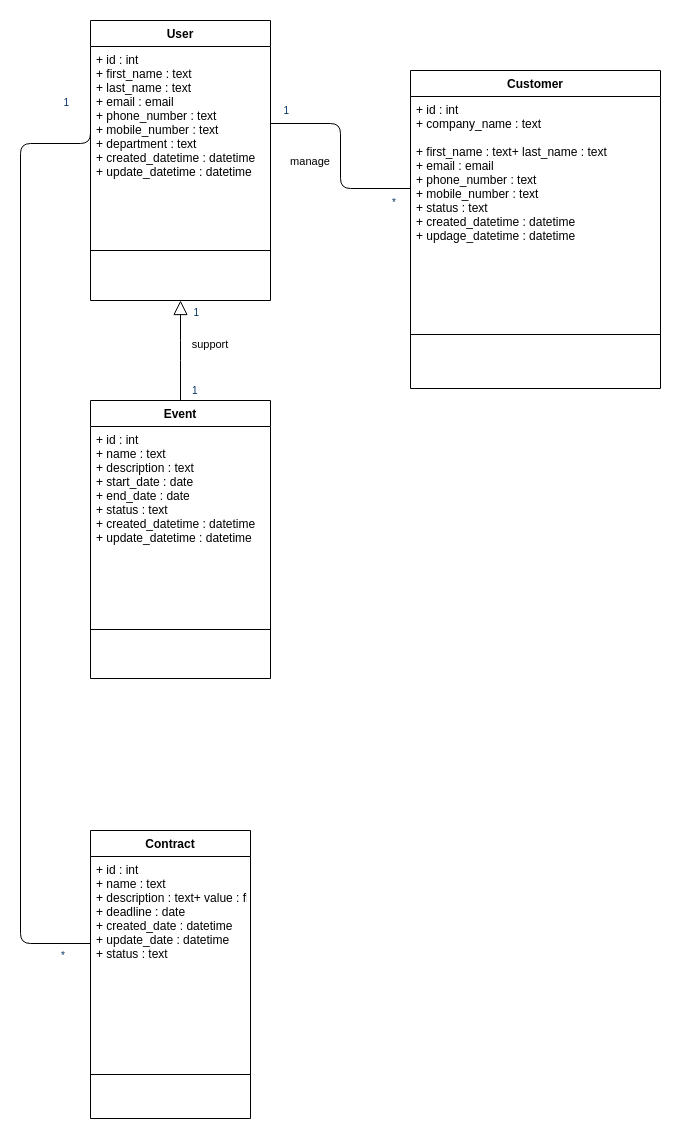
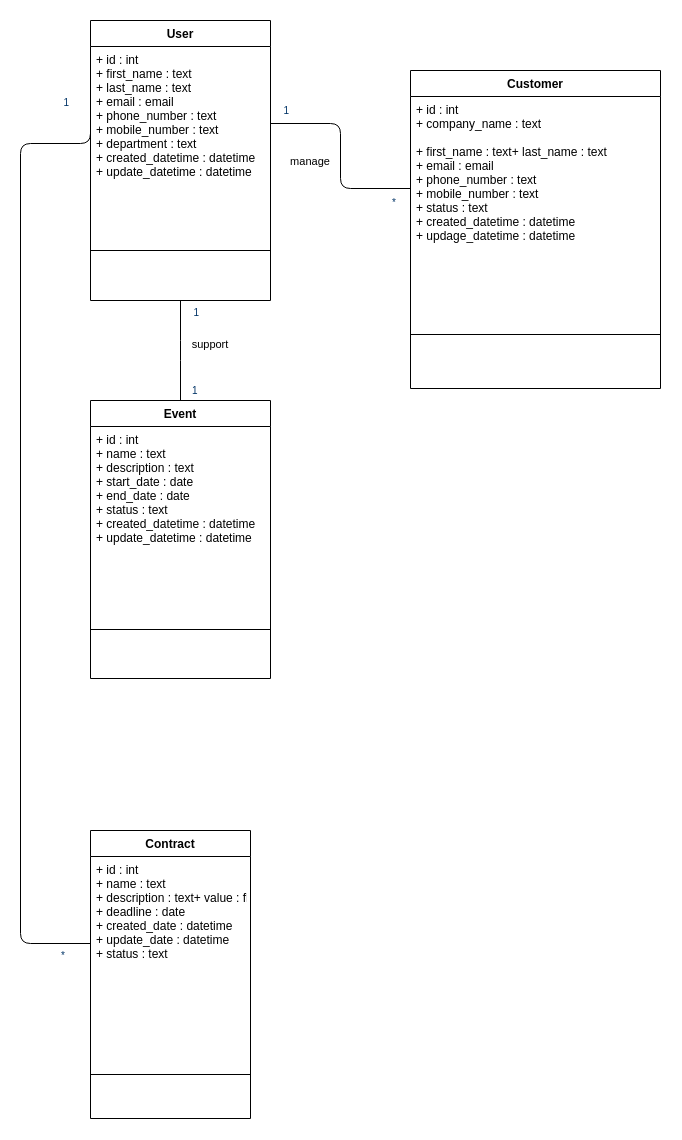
(181, 316) -> (181, 310)
